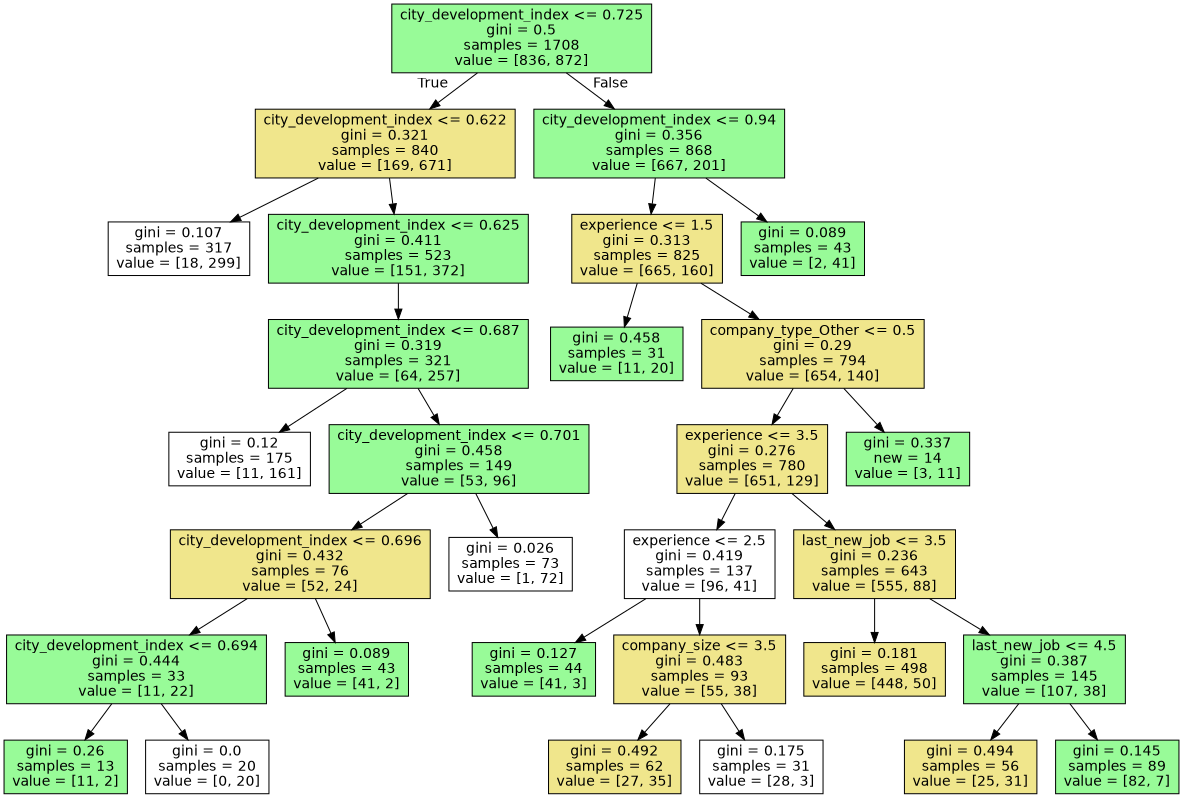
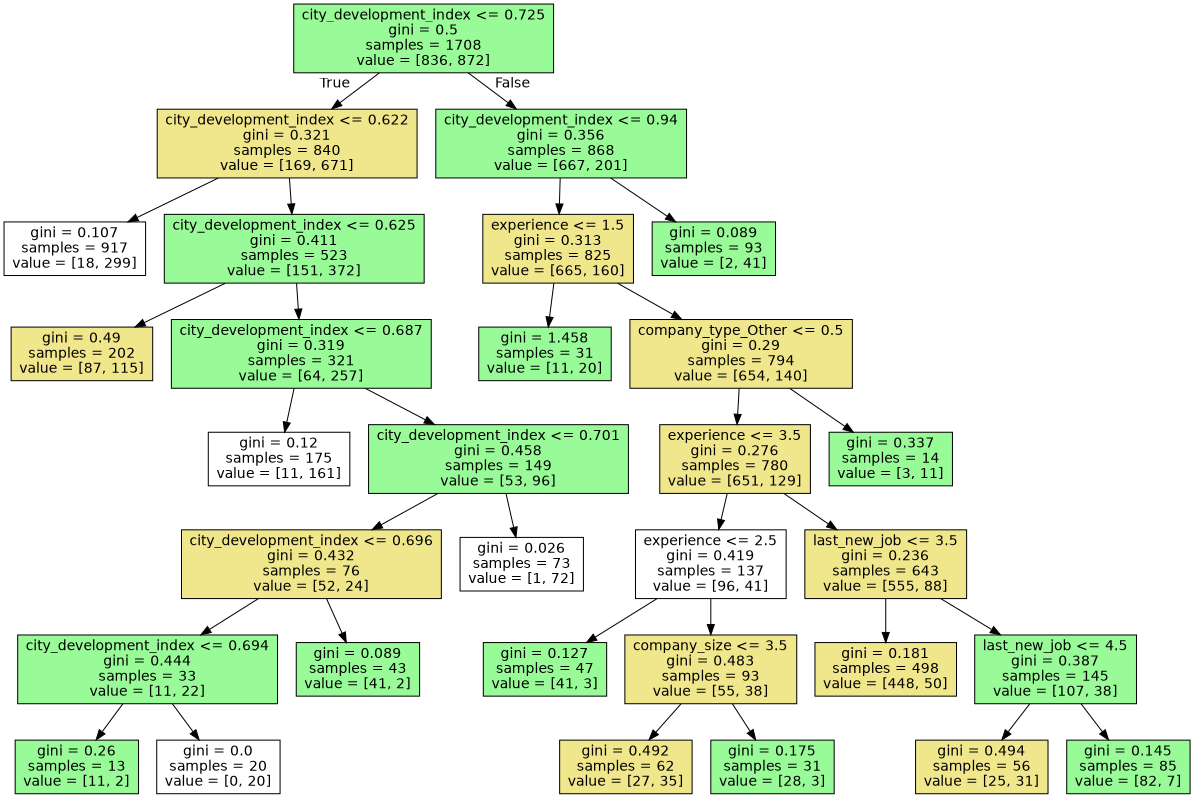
(179, 249) -> (75, 249)
(803, 249) -> (714, 249)
none -> (82, 354)
(617, 354) -> (545, 354)
(908, 459) -> (891, 459)
(534, 669) -> (545, 669)
(761, 767) -> (772, 767)
(1117, 767) -> (1128, 767)
